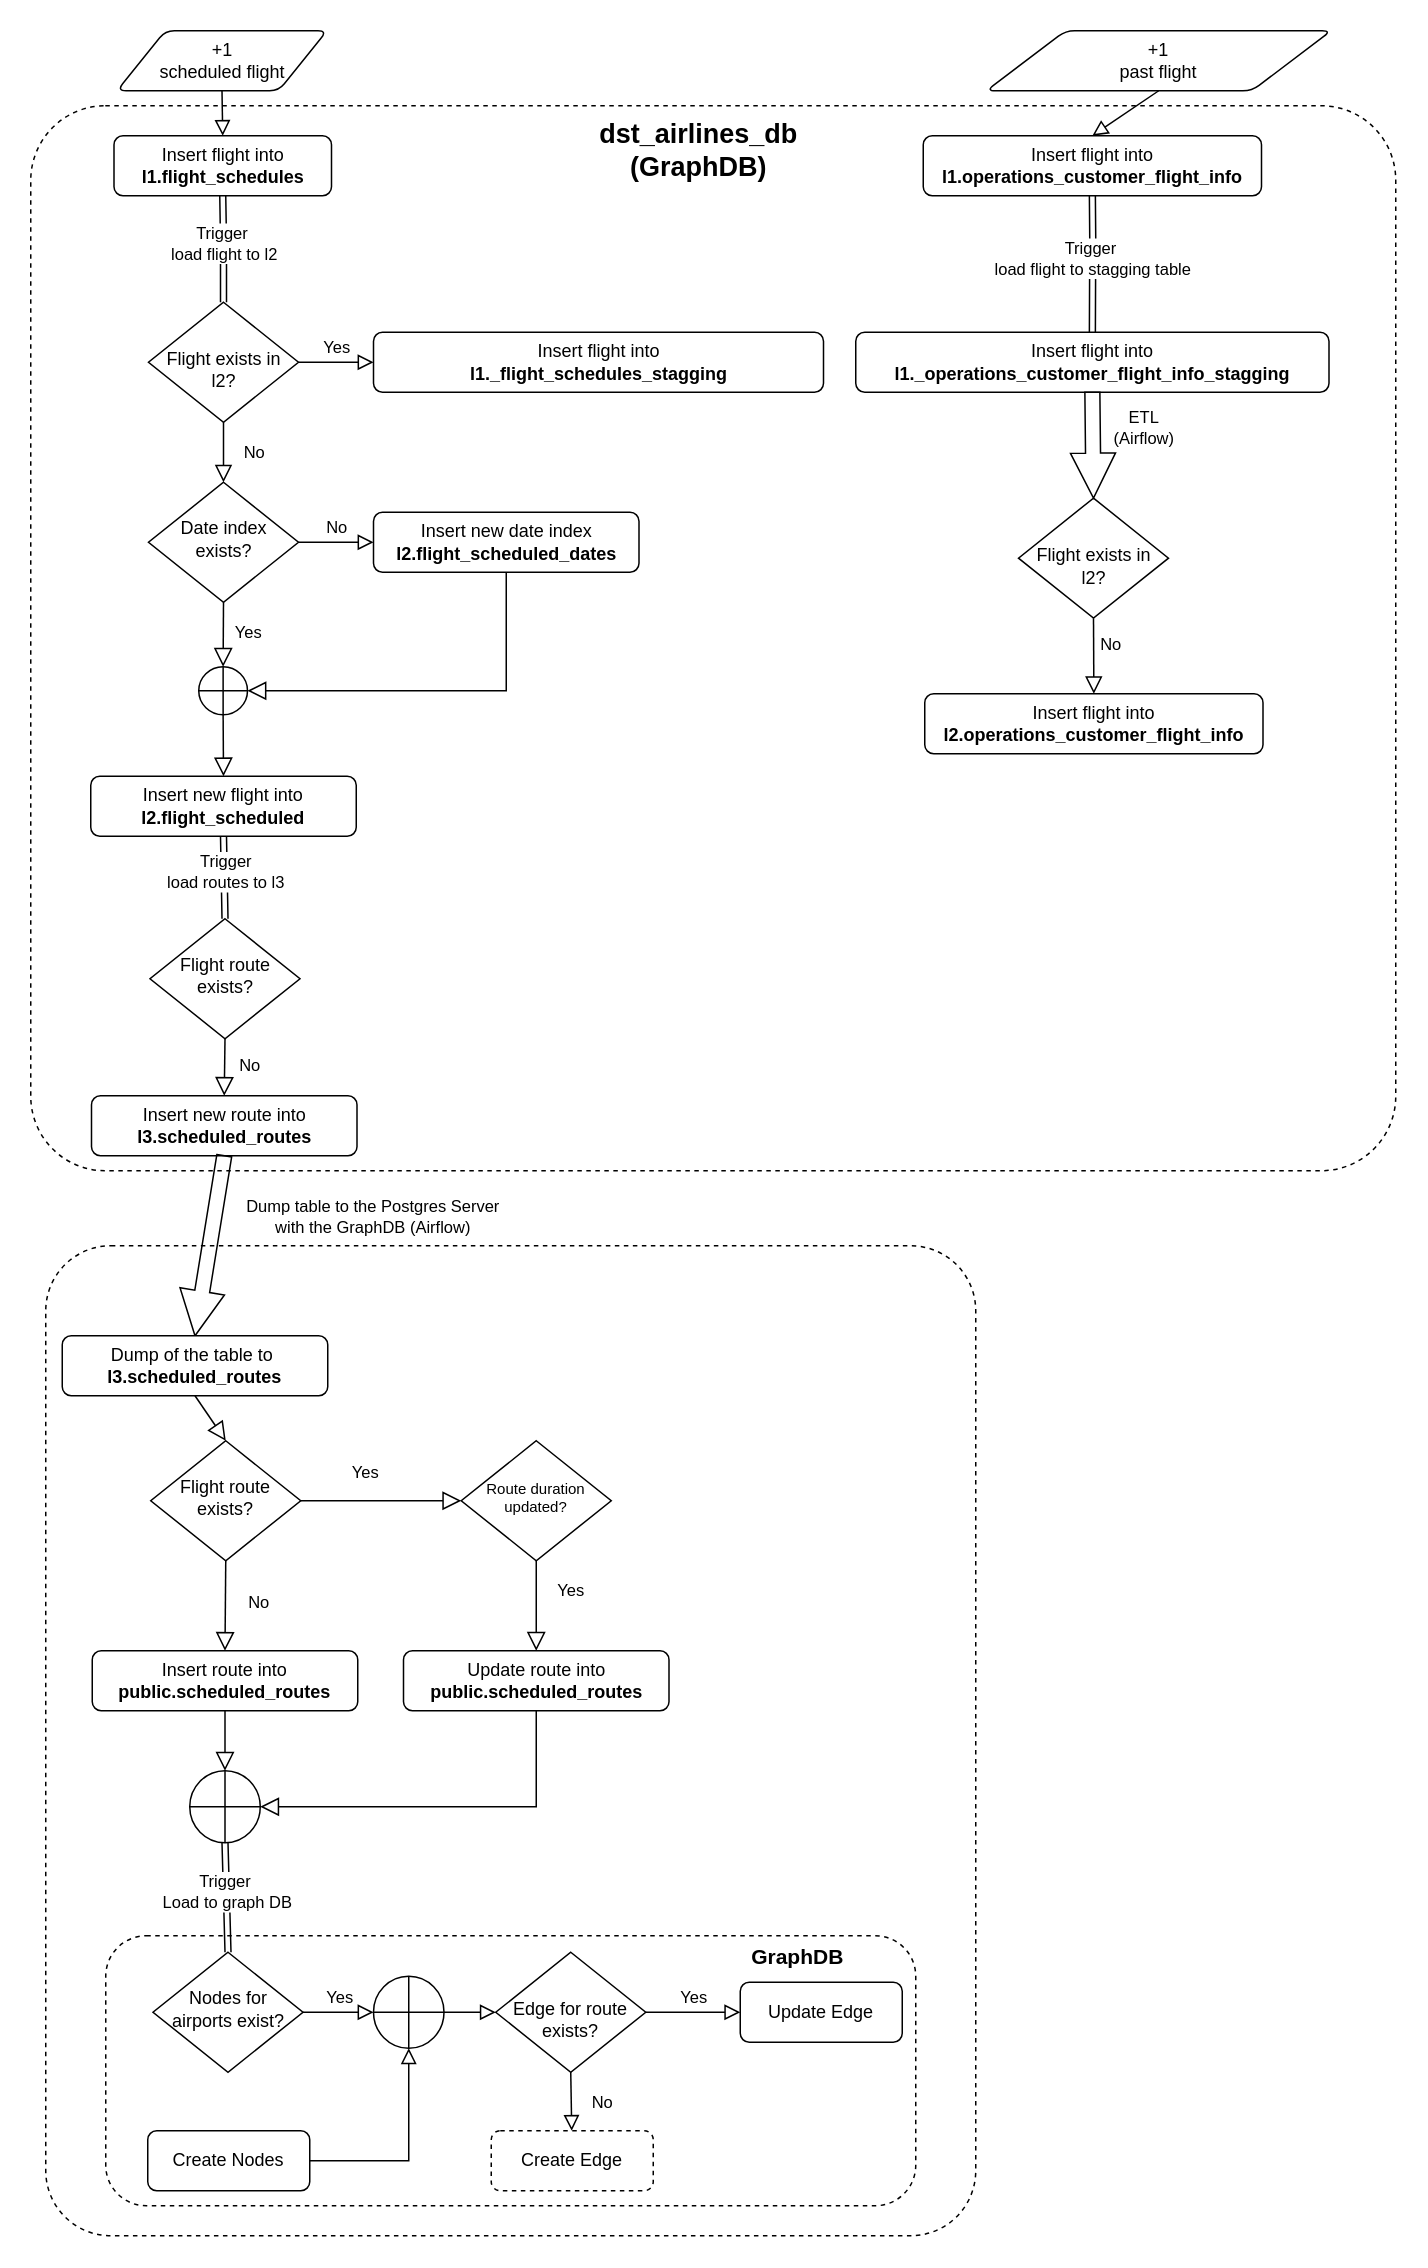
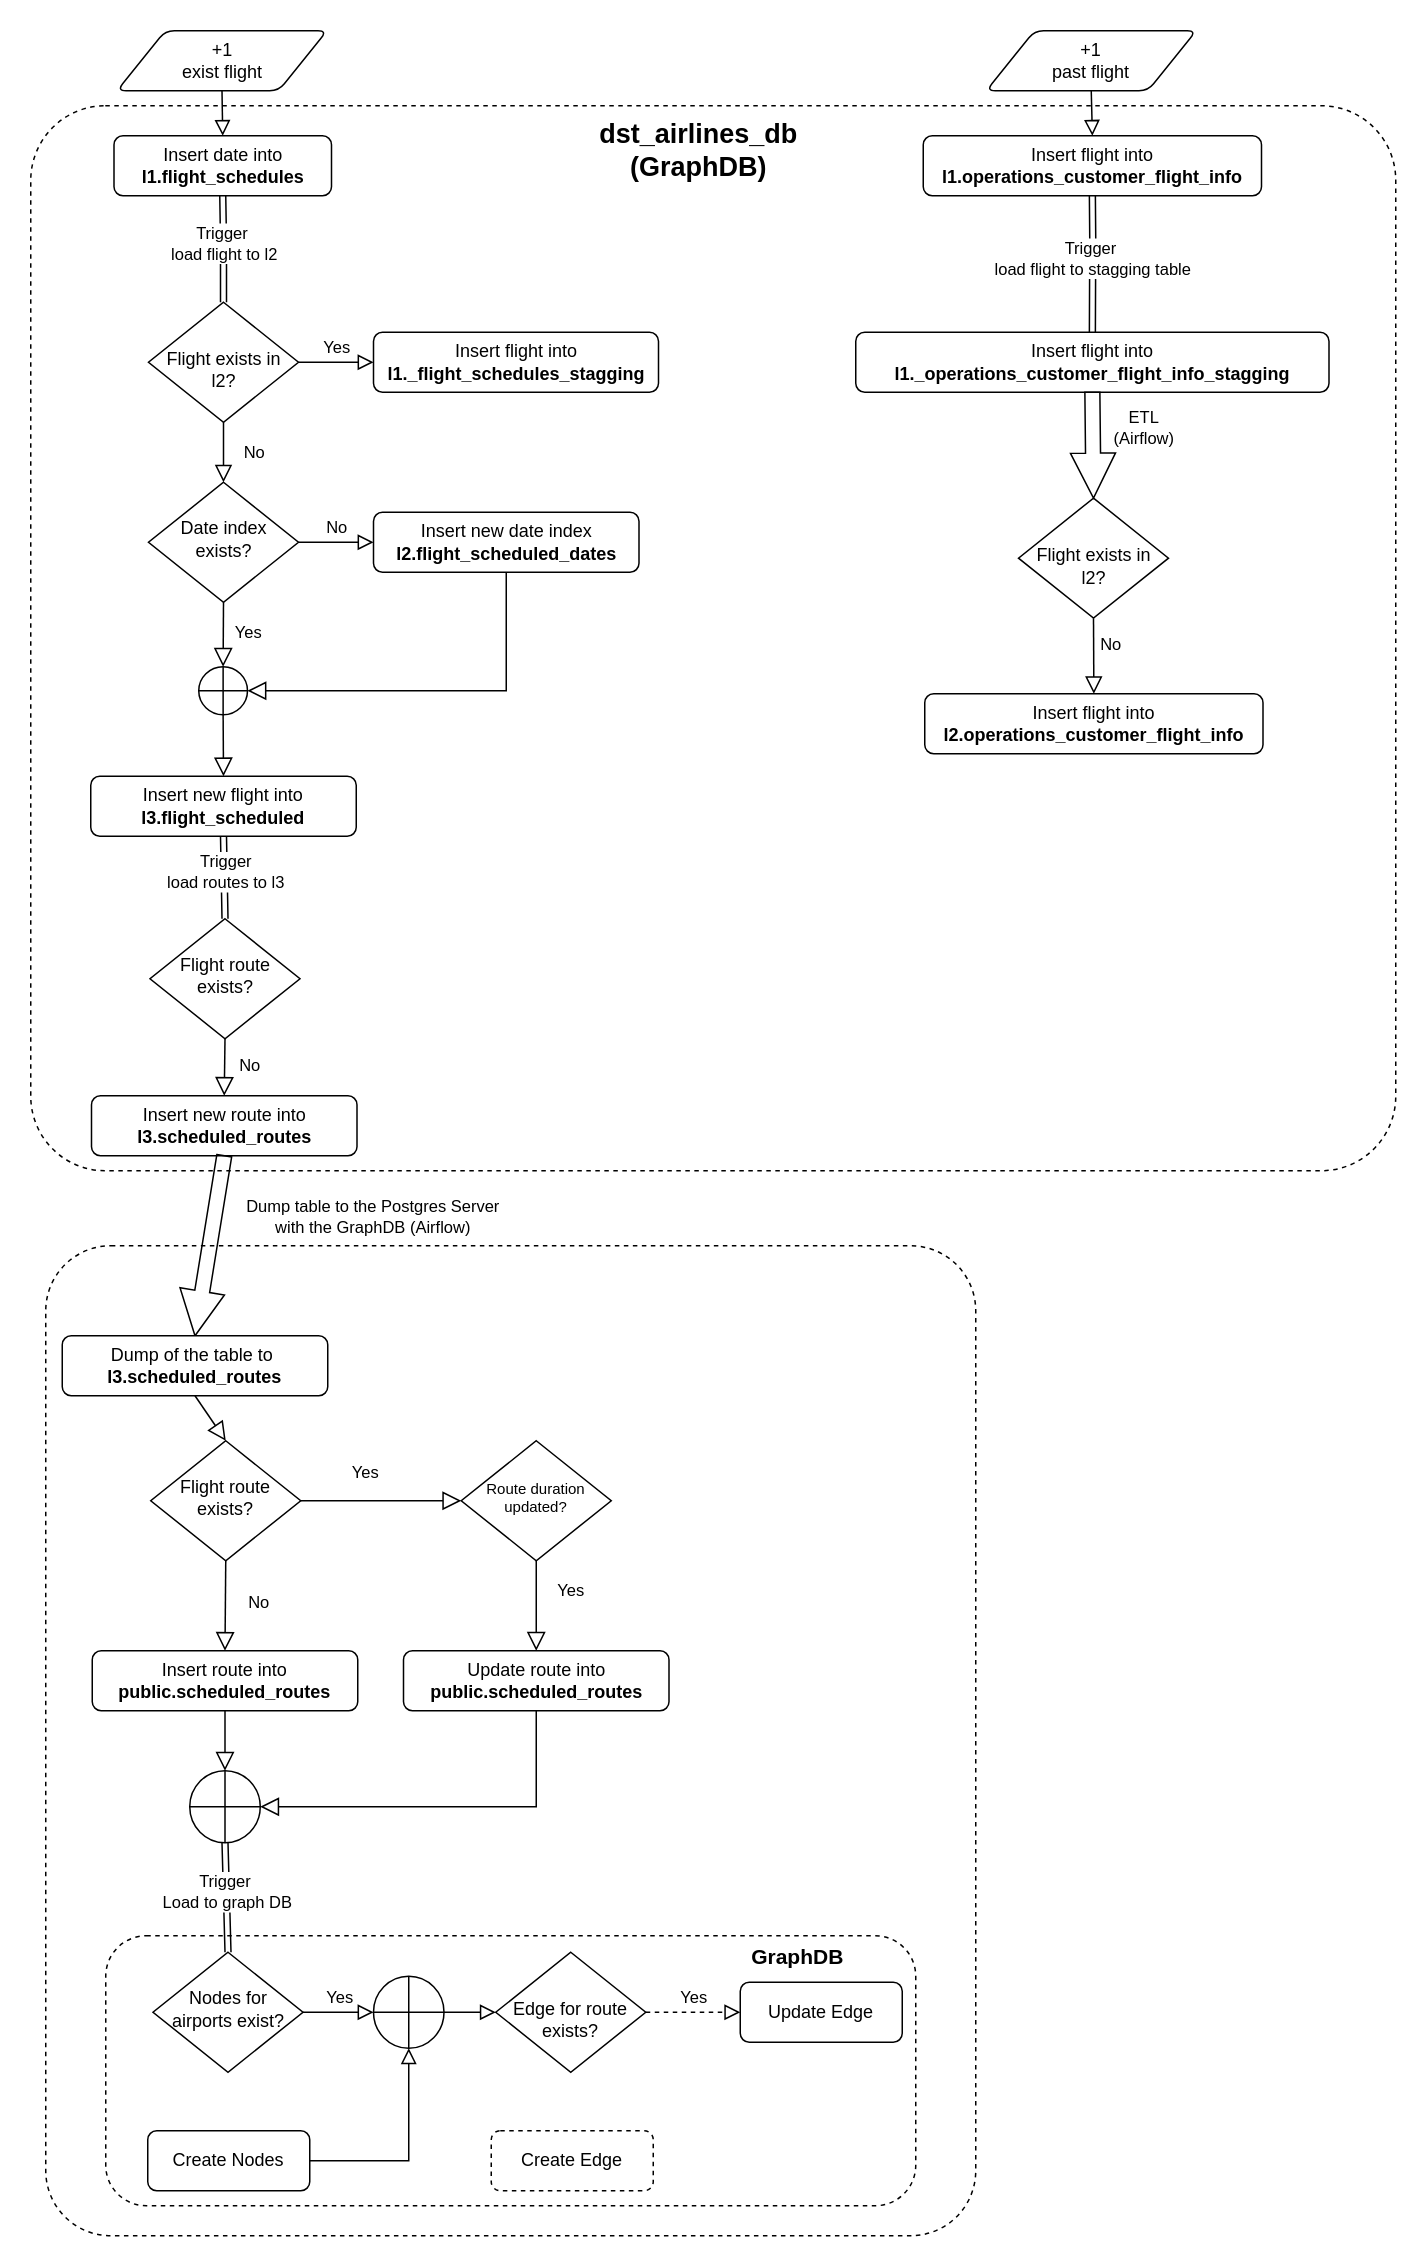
(223, 61) -> (223, 61)
(1159, 61) -> (1091, 61)
(224, 166) -> (224, 166)
(599, 362) -> (516, 362)
(224, 806) -> (224, 806)
(686, 2012) -> (686, 2012)
(571, 2093) -> none
